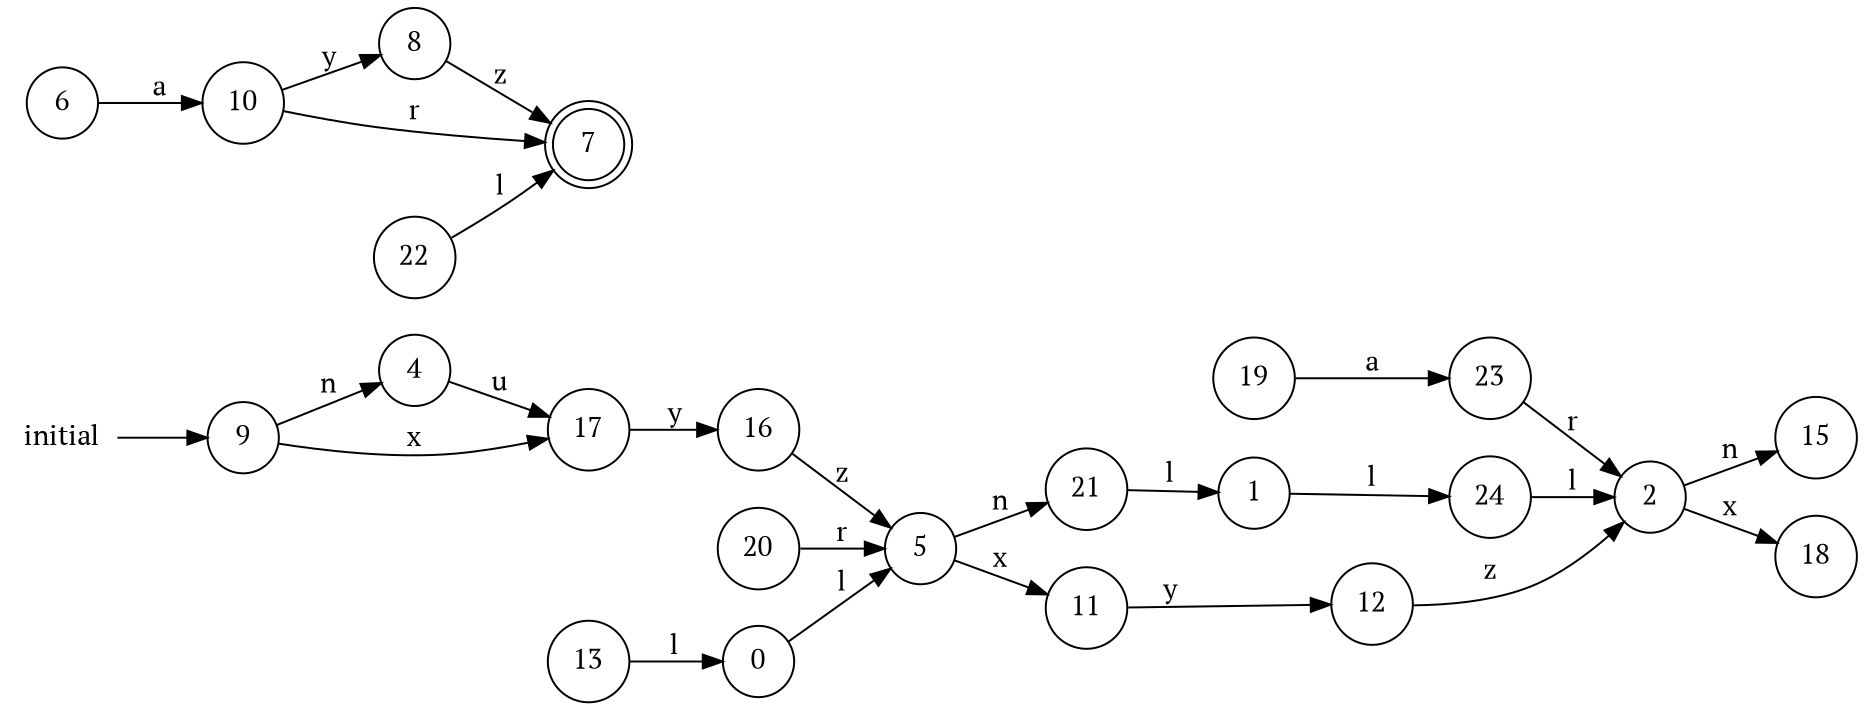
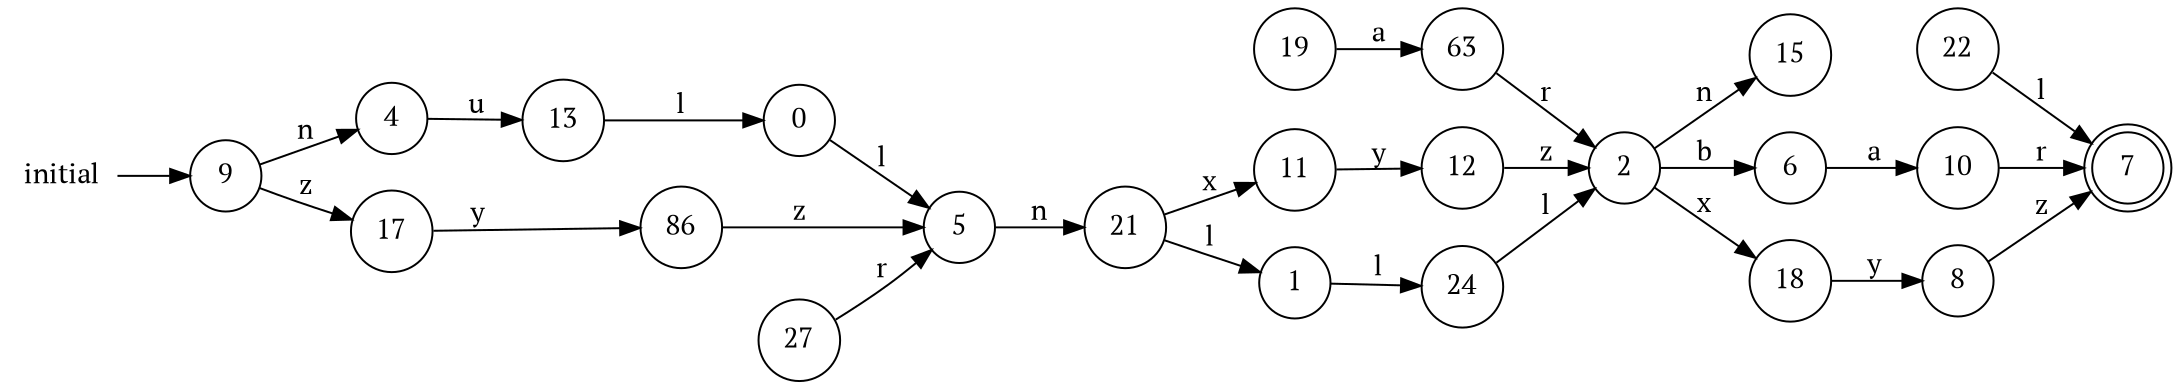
(322, 76) -> (1867, 281)
none -> (1698, 168)
(1490, 378) -> (1462, 49)
(490, 396) -> (465, 119)
(759, 430) -> (681, 227)
(415, 439) -> (306, 187)
(759, 549) -> (799, 340)
(992, 574) -> (1201, 202)
